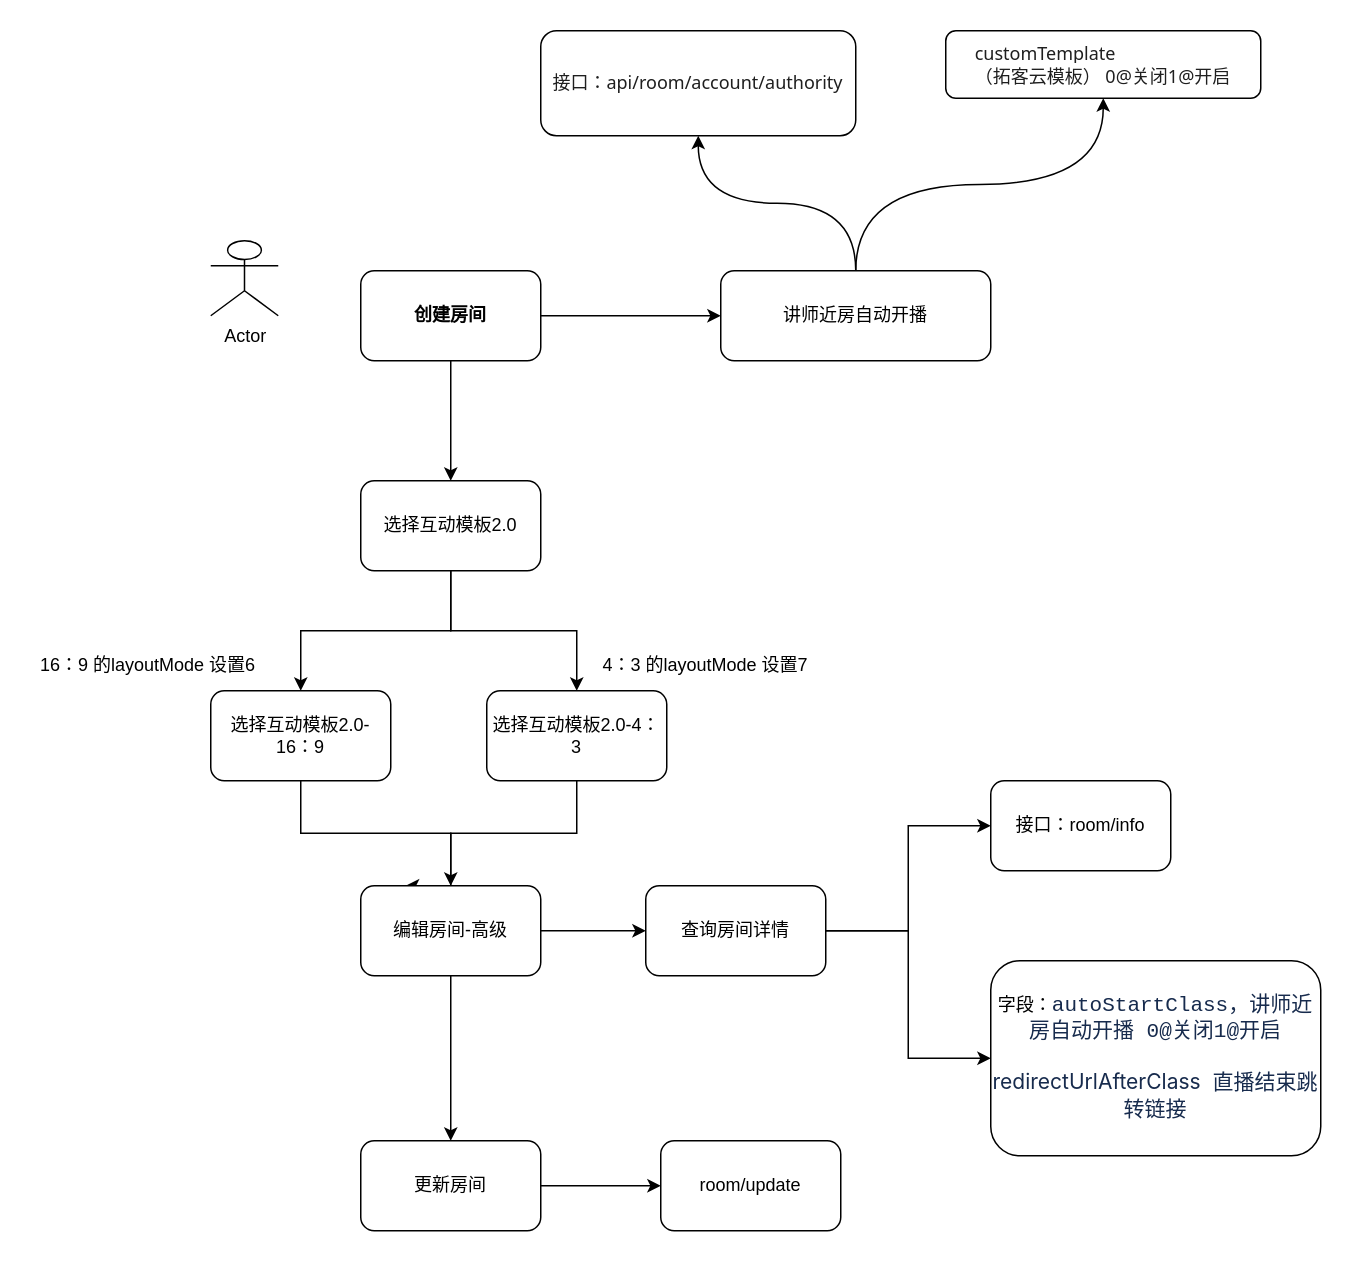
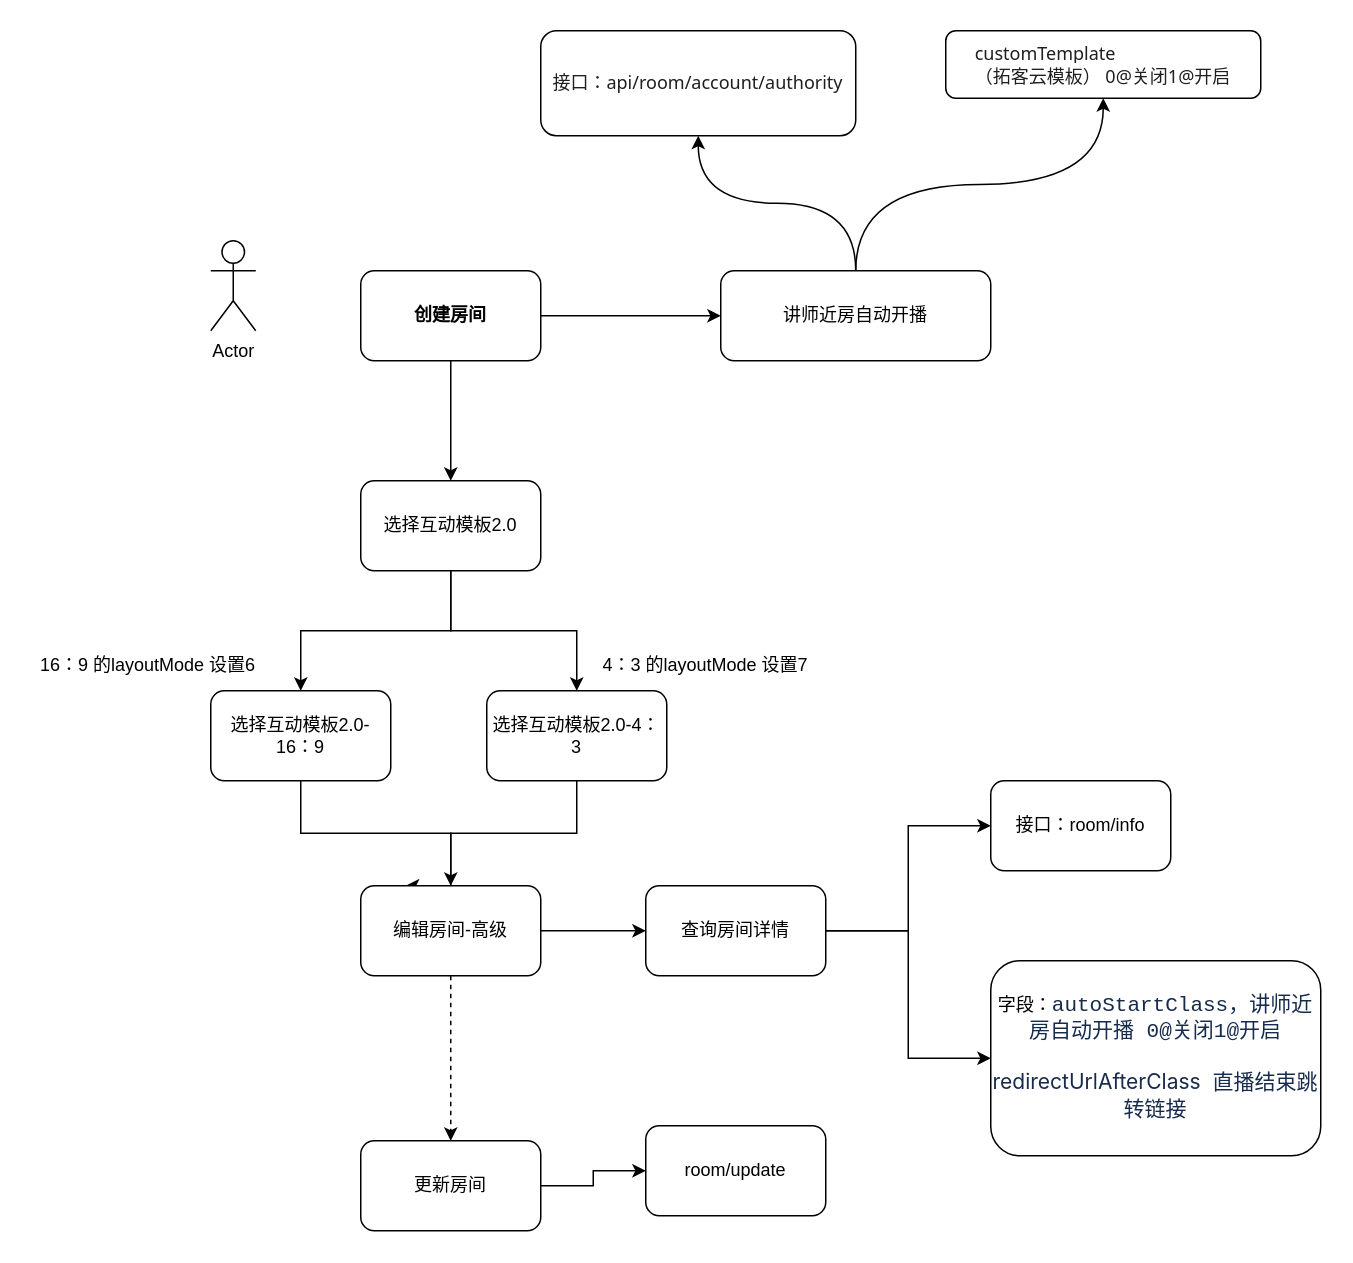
(245, 278) -> (233, 286)
(451, 1054) -> (451, 1054)
(751, 1186) -> (736, 1171)
